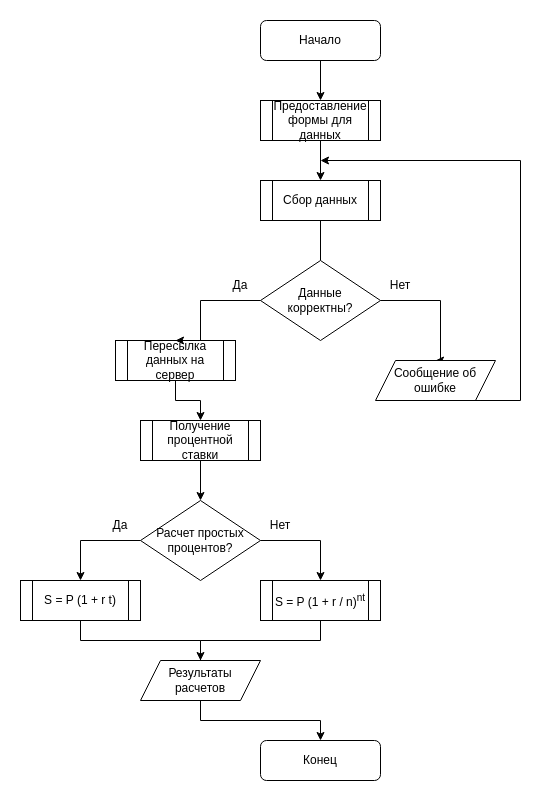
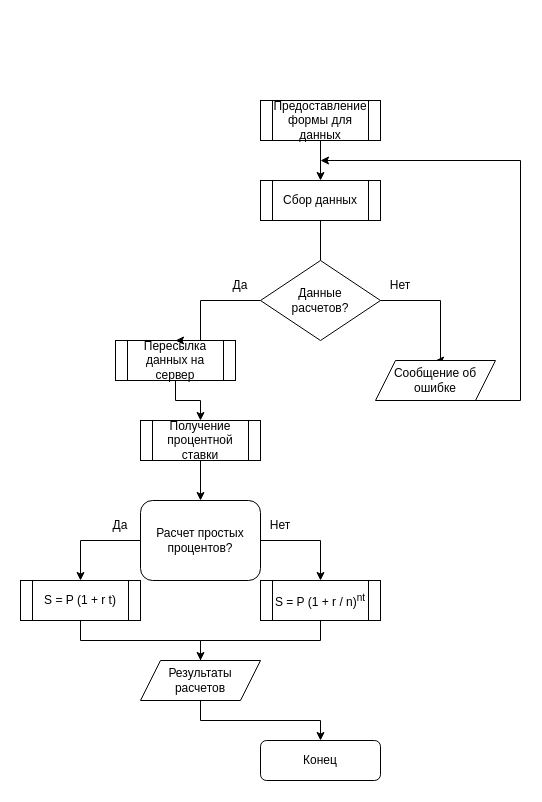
(321, 41) -> none
(321, 77) -> none
(321, 301) -> (321, 301)
(201, 541) -> (201, 541)
